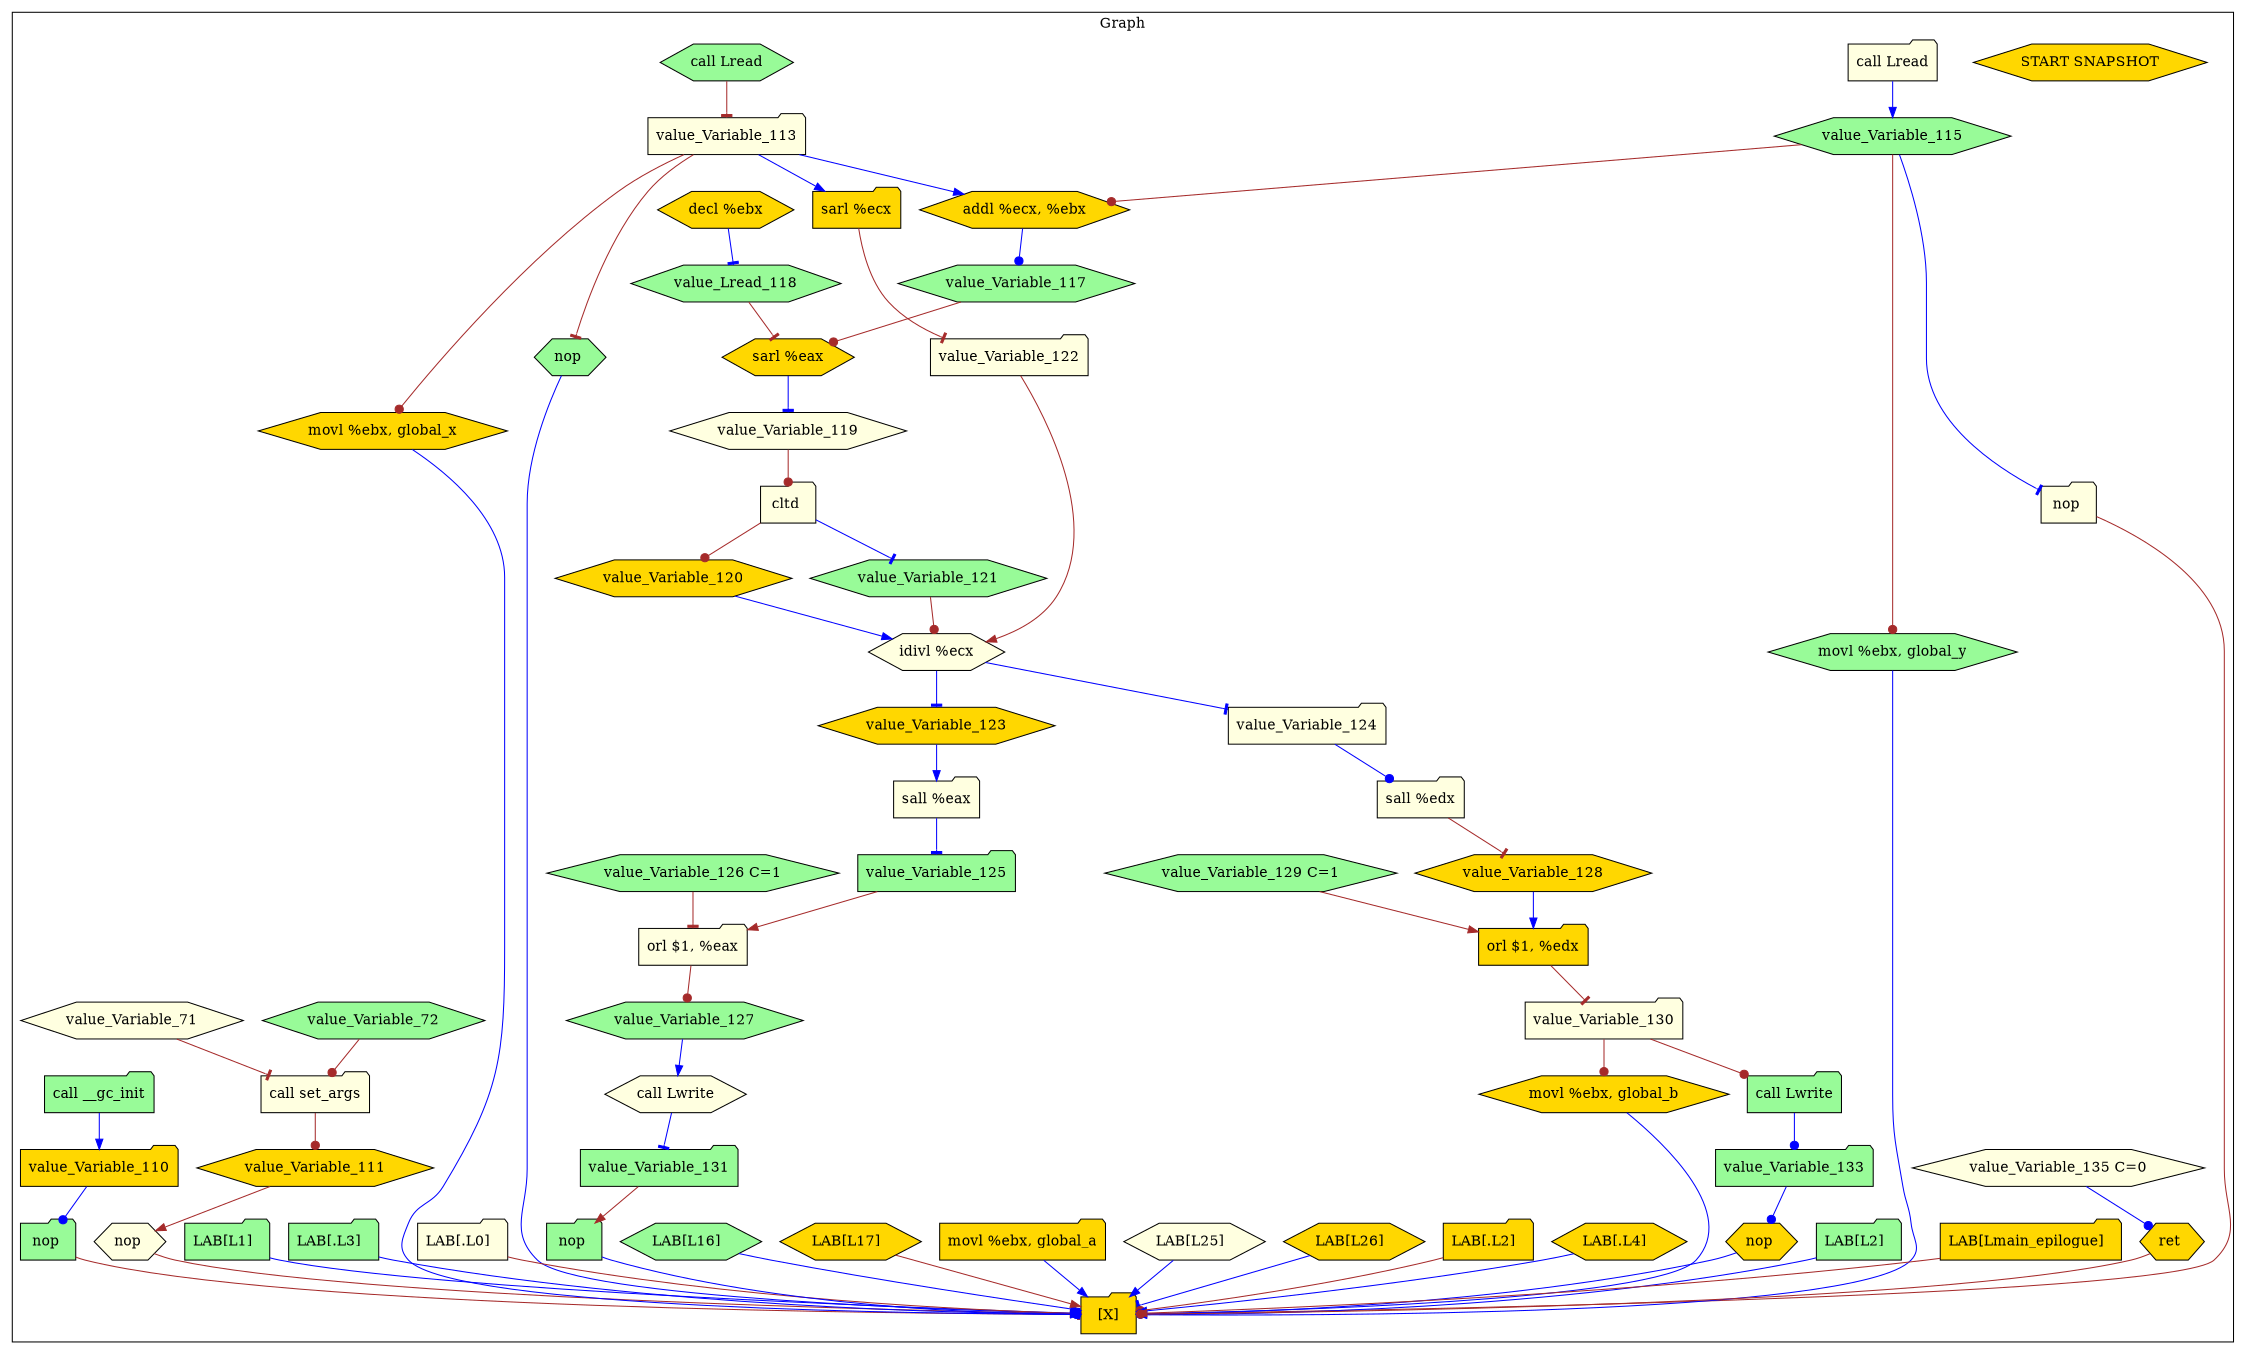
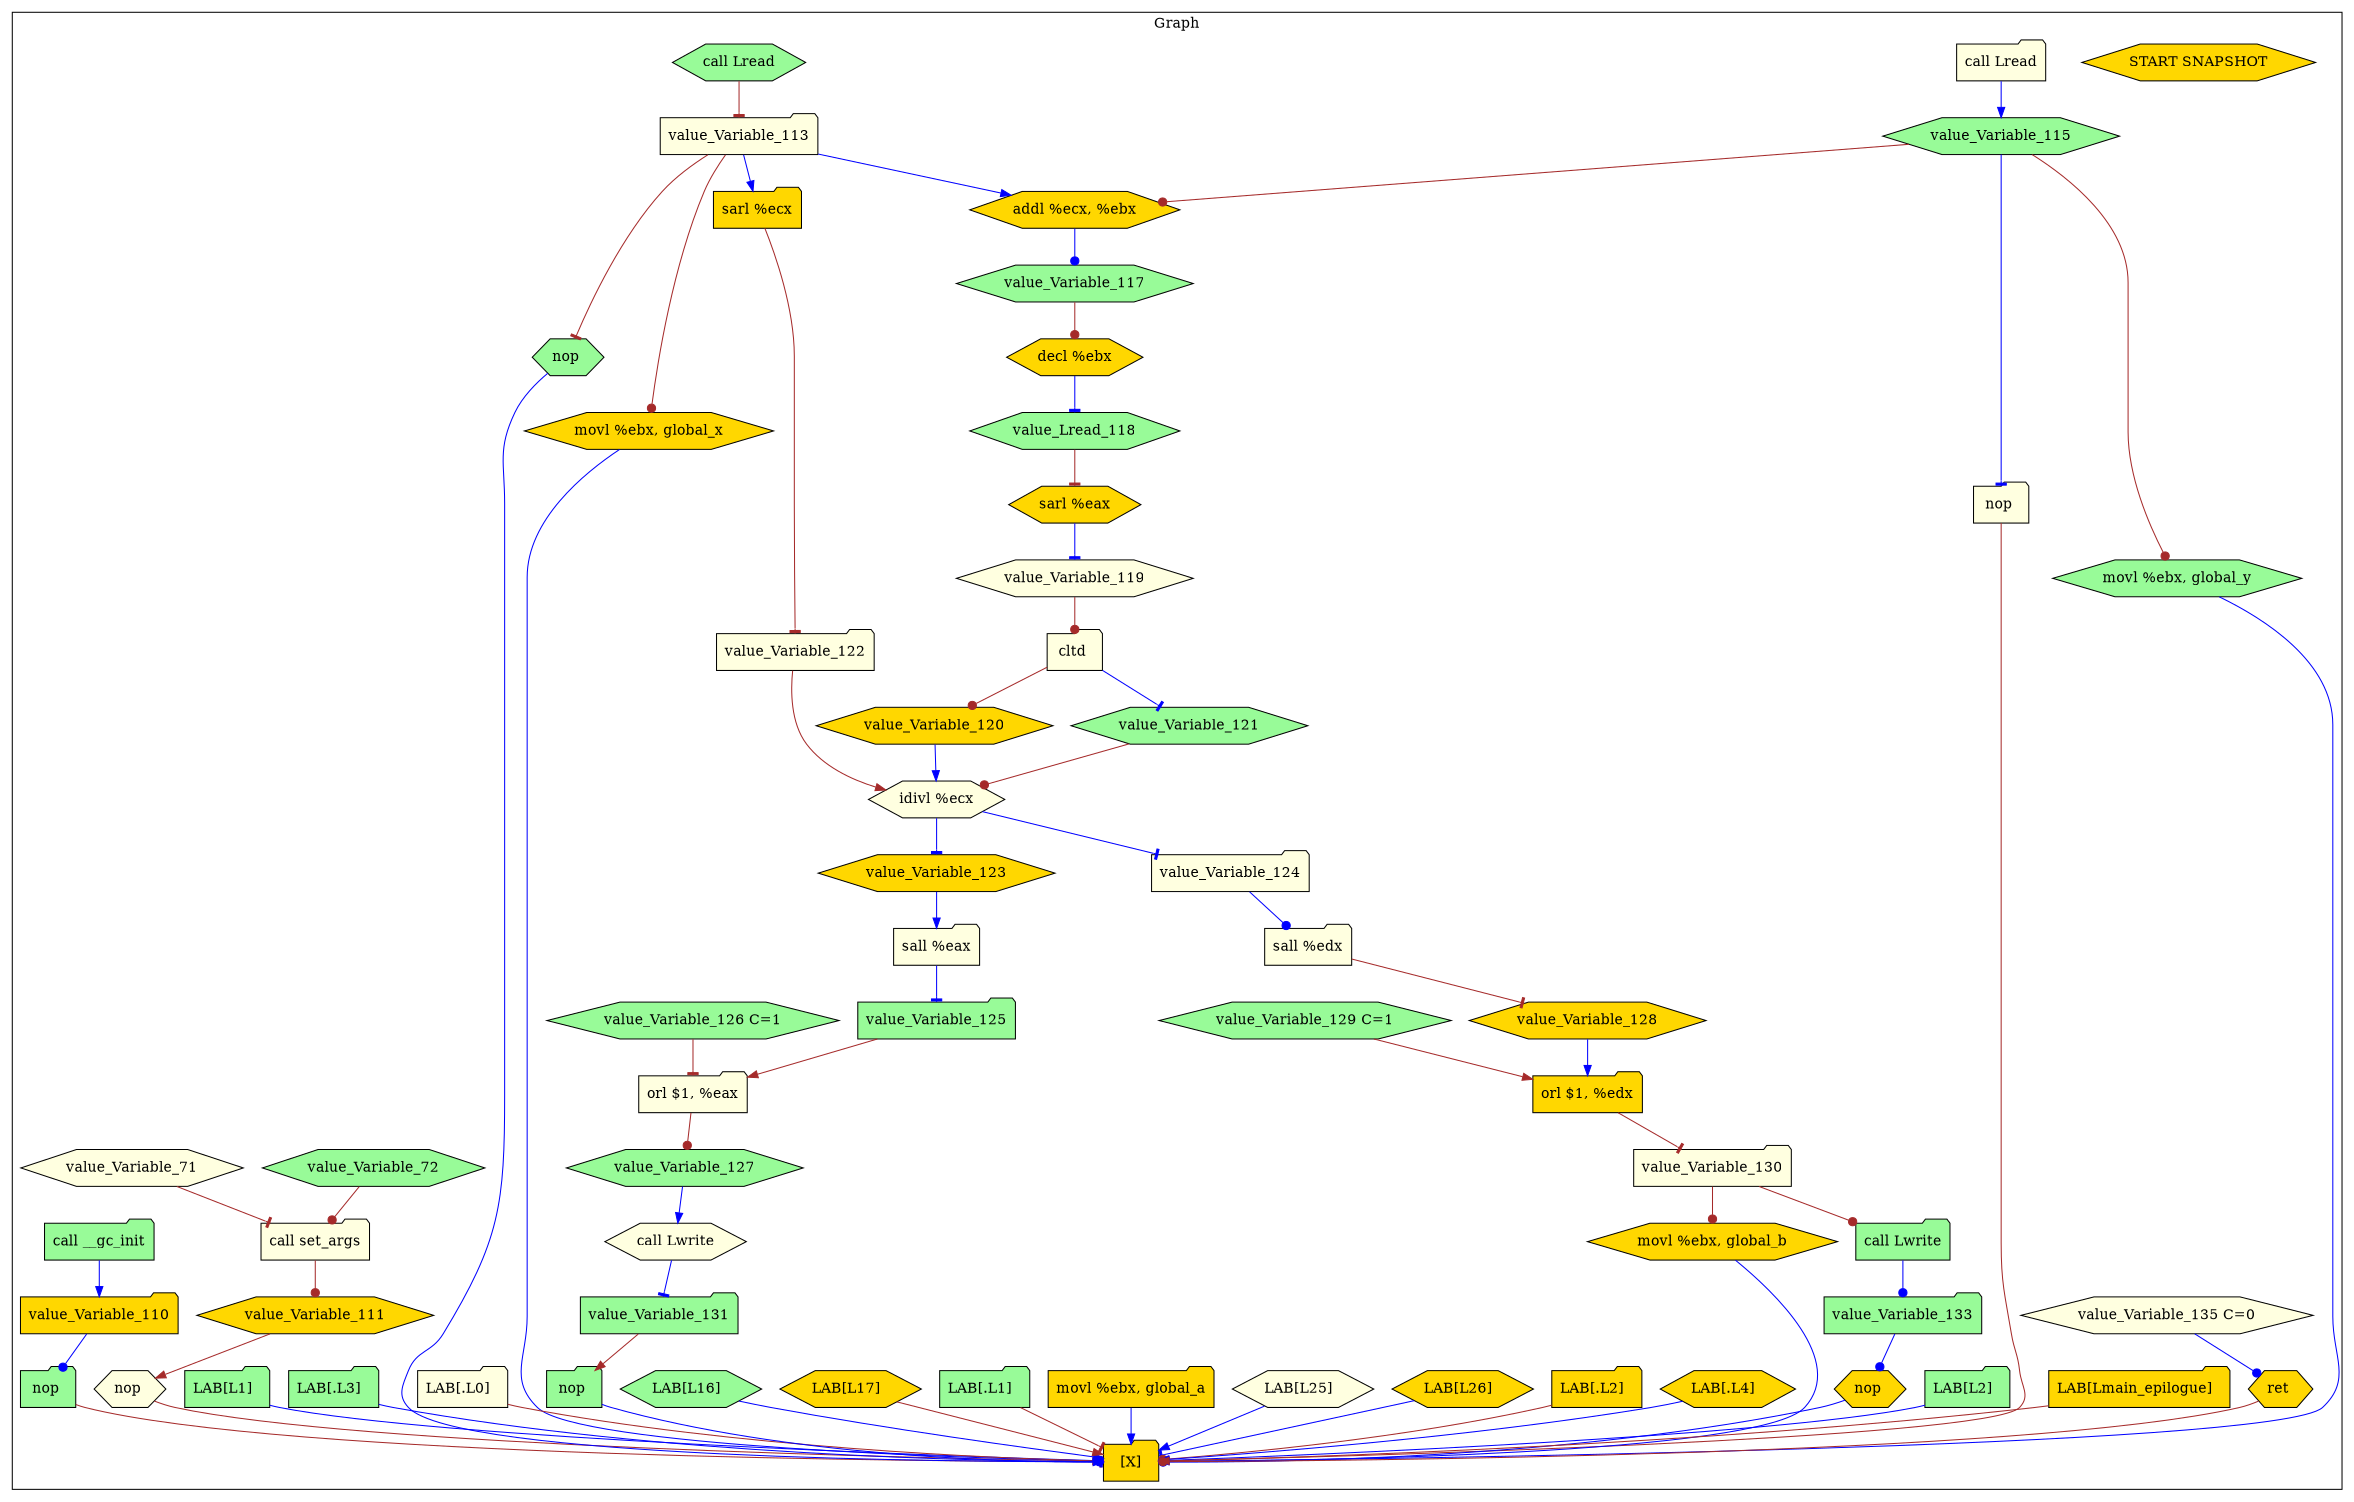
(899, 321) -> (1075, 316)
none -> (985, 1389)
